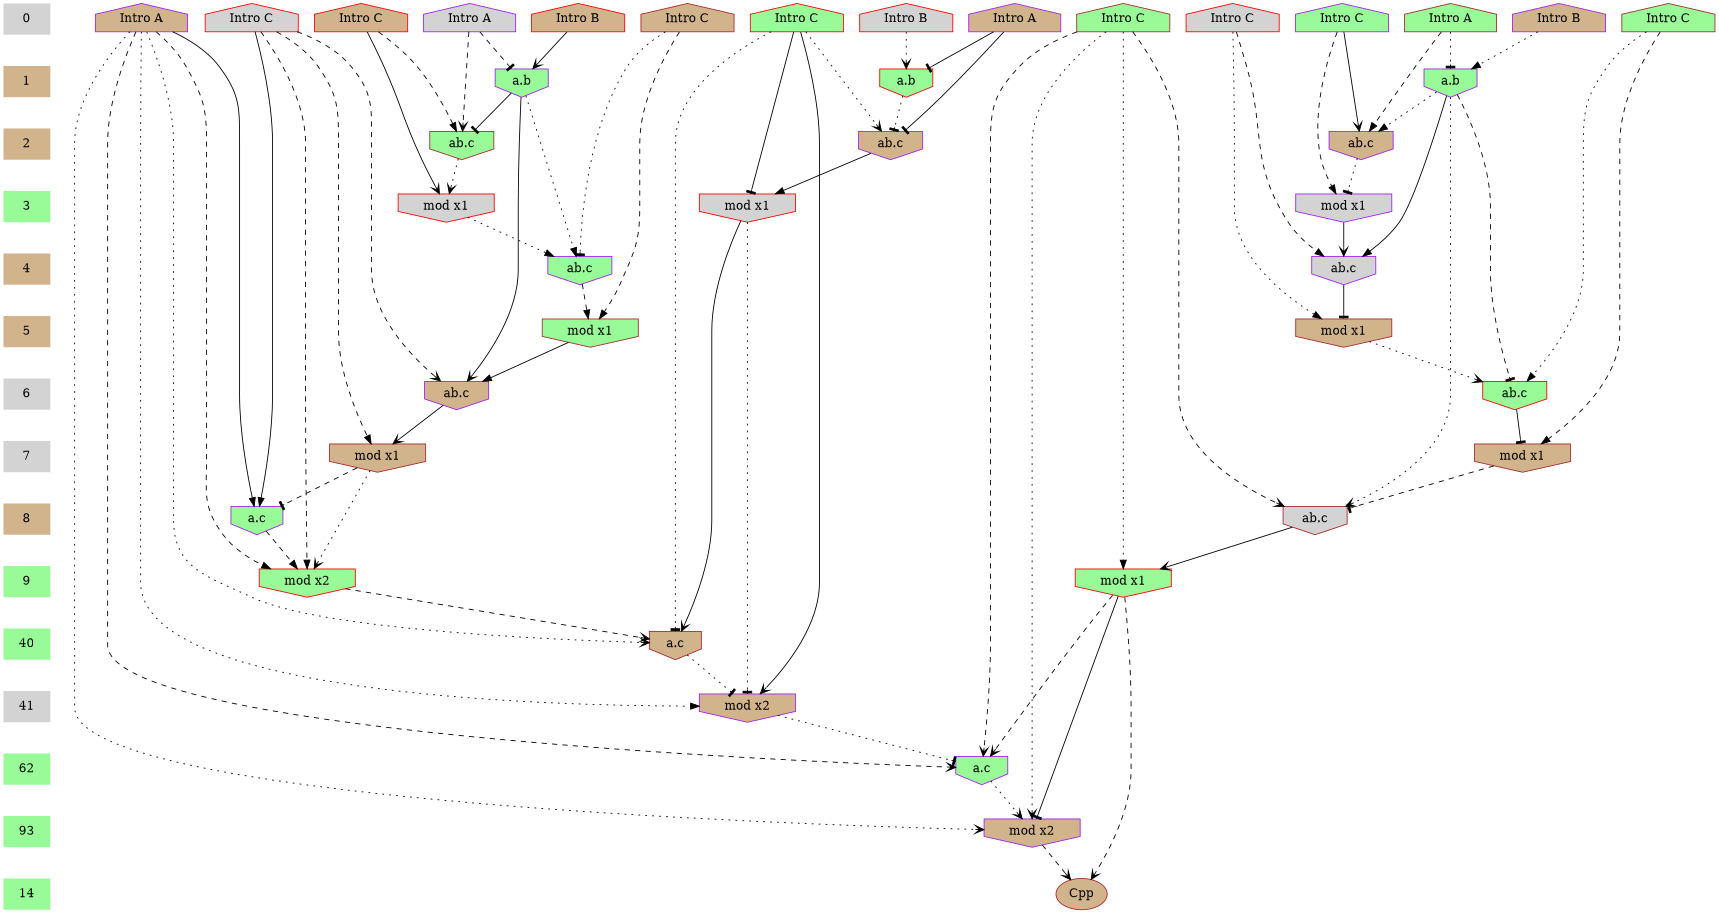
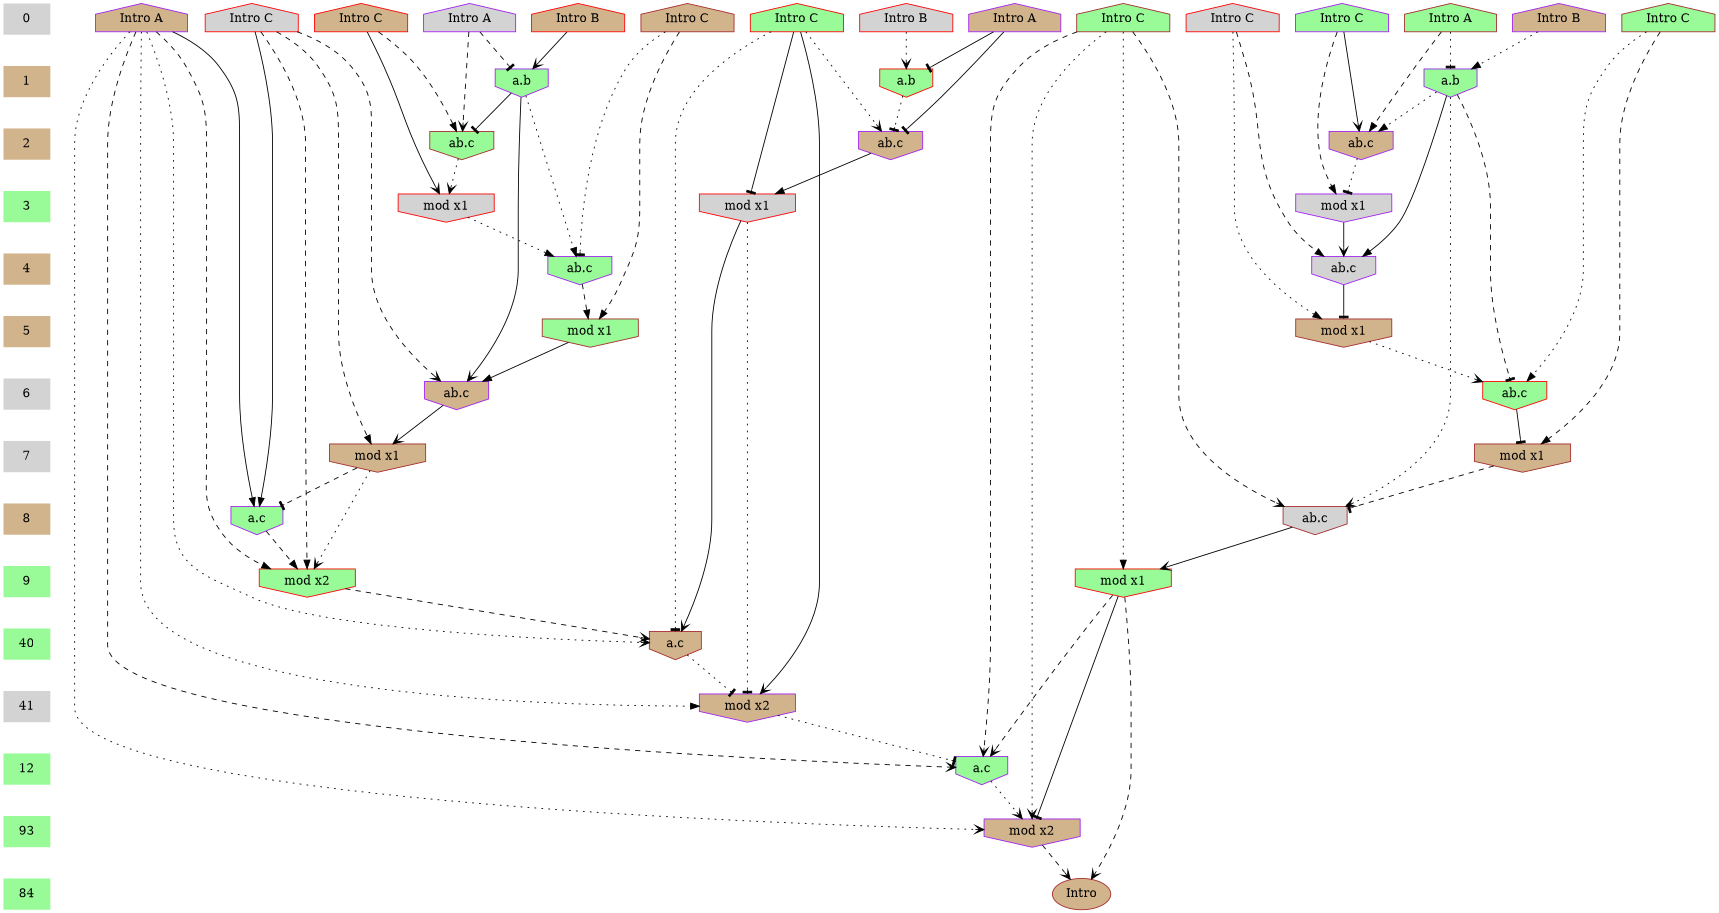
(27, 769) -> (27, 769)
(27, 894) -> (27, 894)
(1082, 894) -> (1082, 894)
